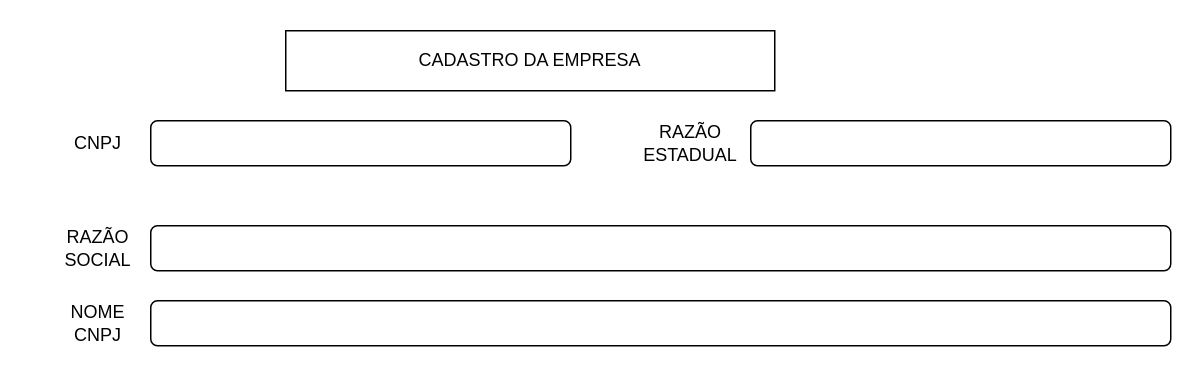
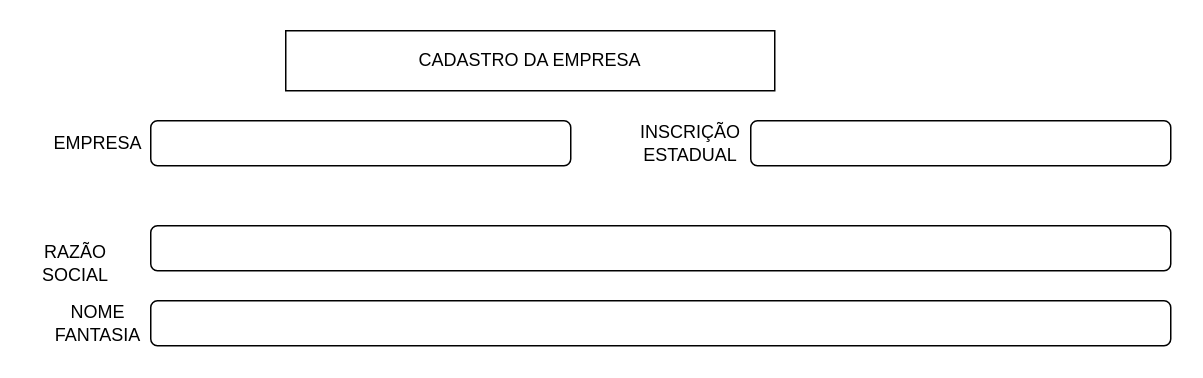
(98, 143) -> (98, 143)
(691, 143) -> (691, 143)
(98, 248) -> (76, 263)
(98, 323) -> (98, 323)
